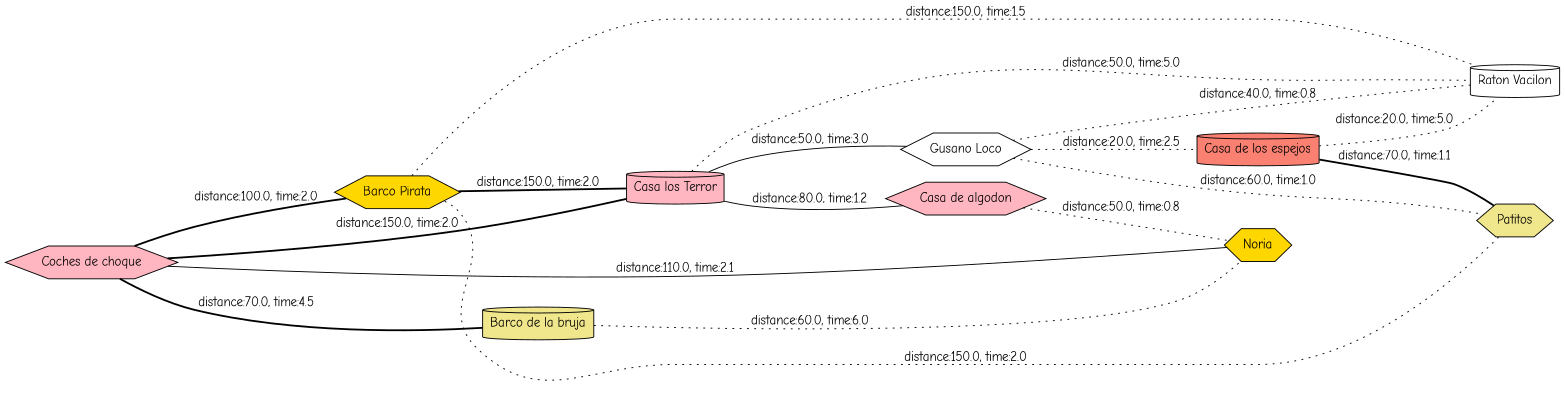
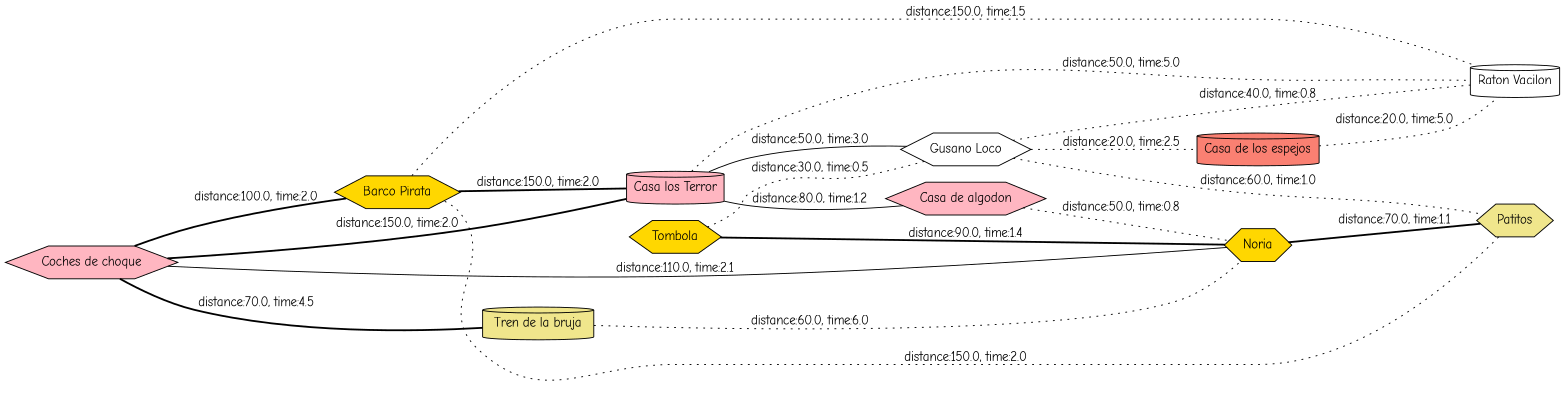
(1409, 175) -> (1384, 233)
none -> (675, 237)
(538, 323) -> (538, 323)
